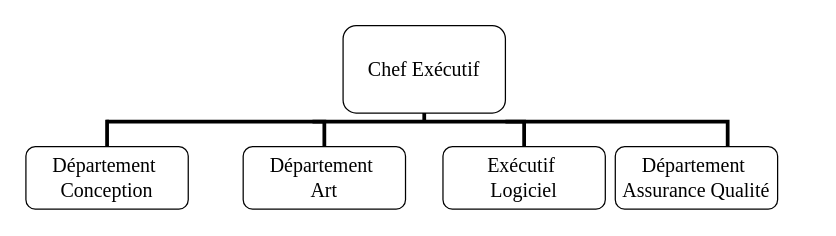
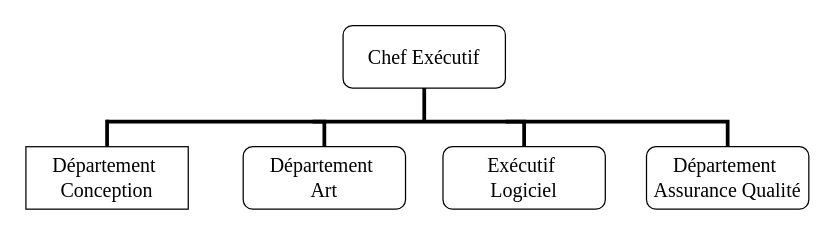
(424, 69) -> (424, 57)
(107, 178) -> (107, 178)
(697, 178) -> (728, 178)
